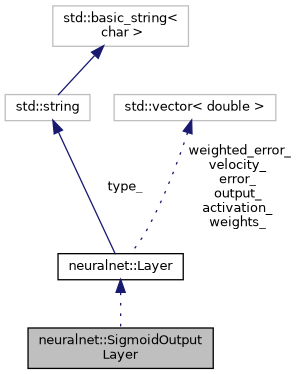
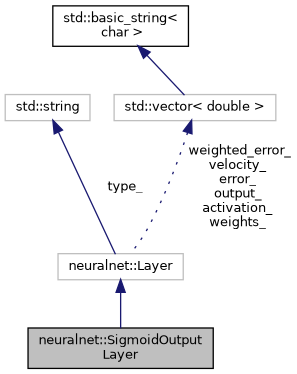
(121, 26) -> (121, 26)
(76, 75) -> (166, 75)
(121, 267) -> (121, 267)
(121, 310) -> (121, 310)
